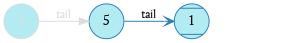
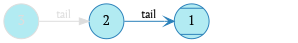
(106, 21) -> (106, 21)
